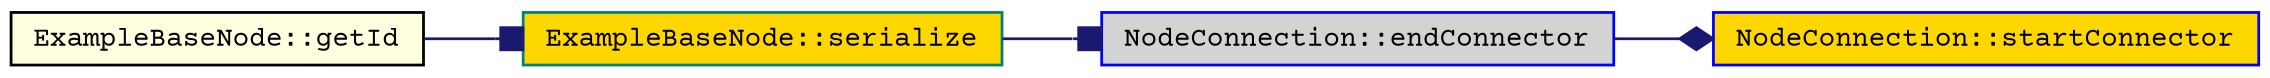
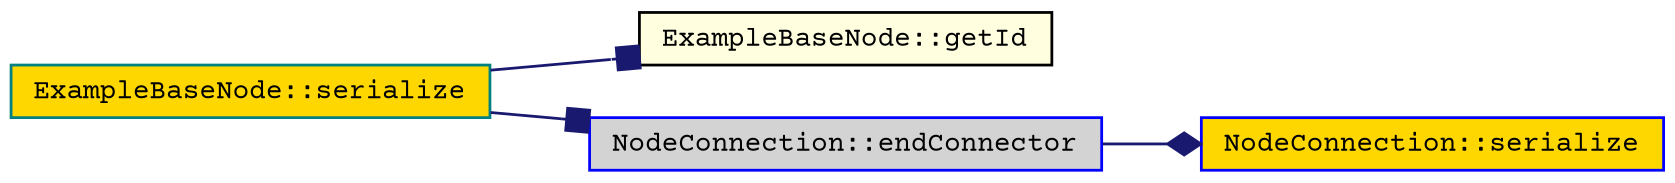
(460, 39) -> (551, 65)
(1986, 39) -> (1432, 144)
